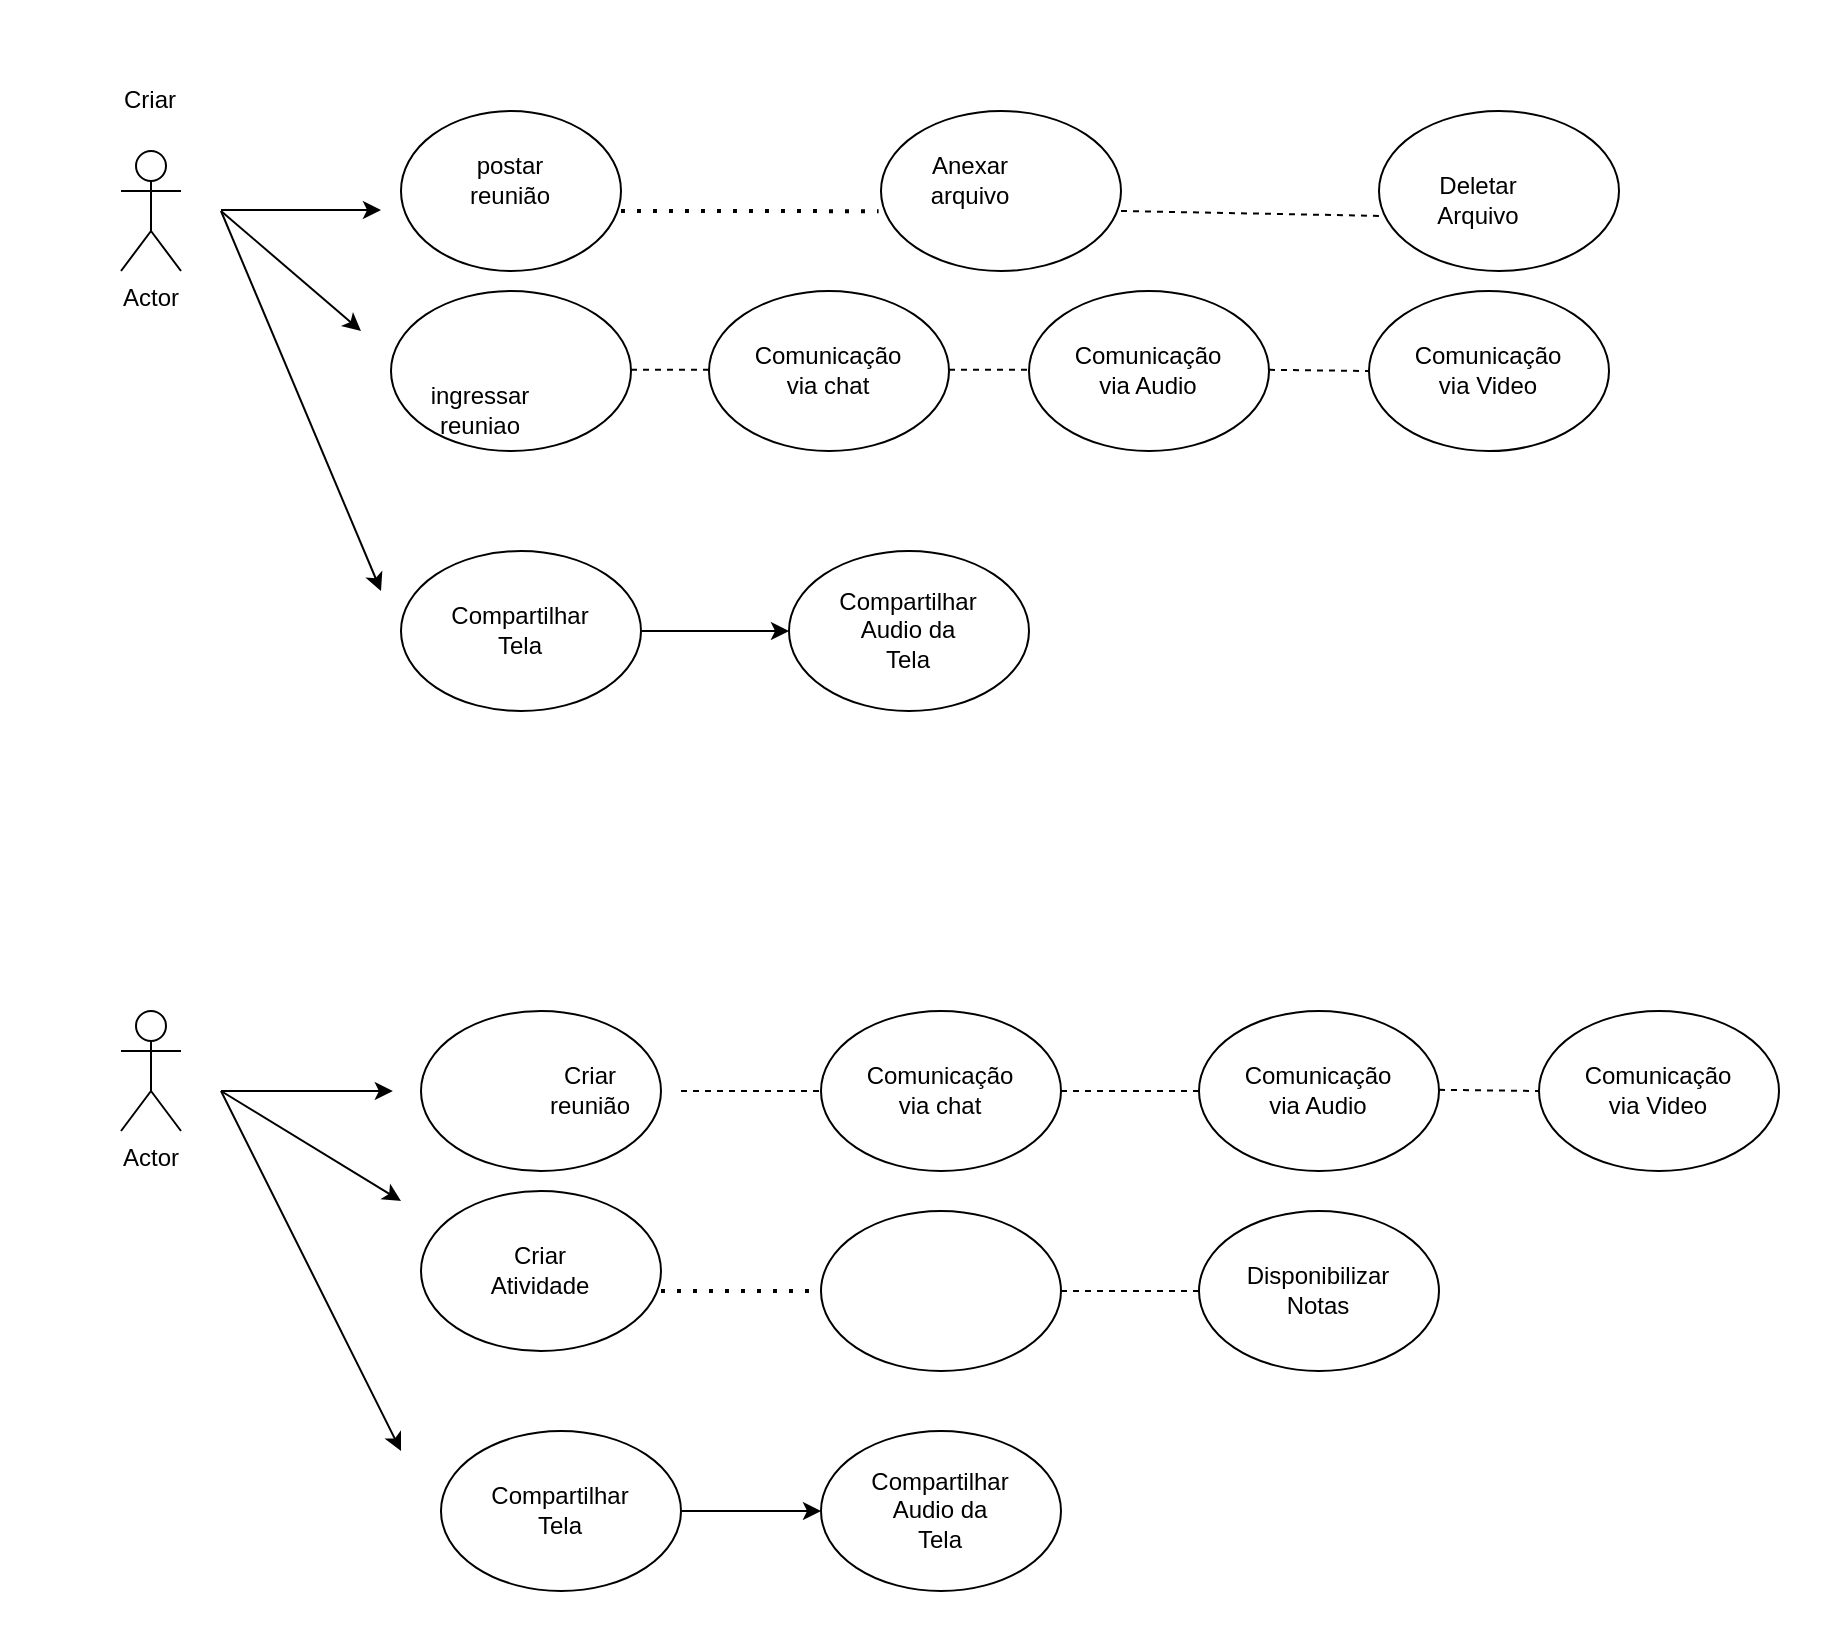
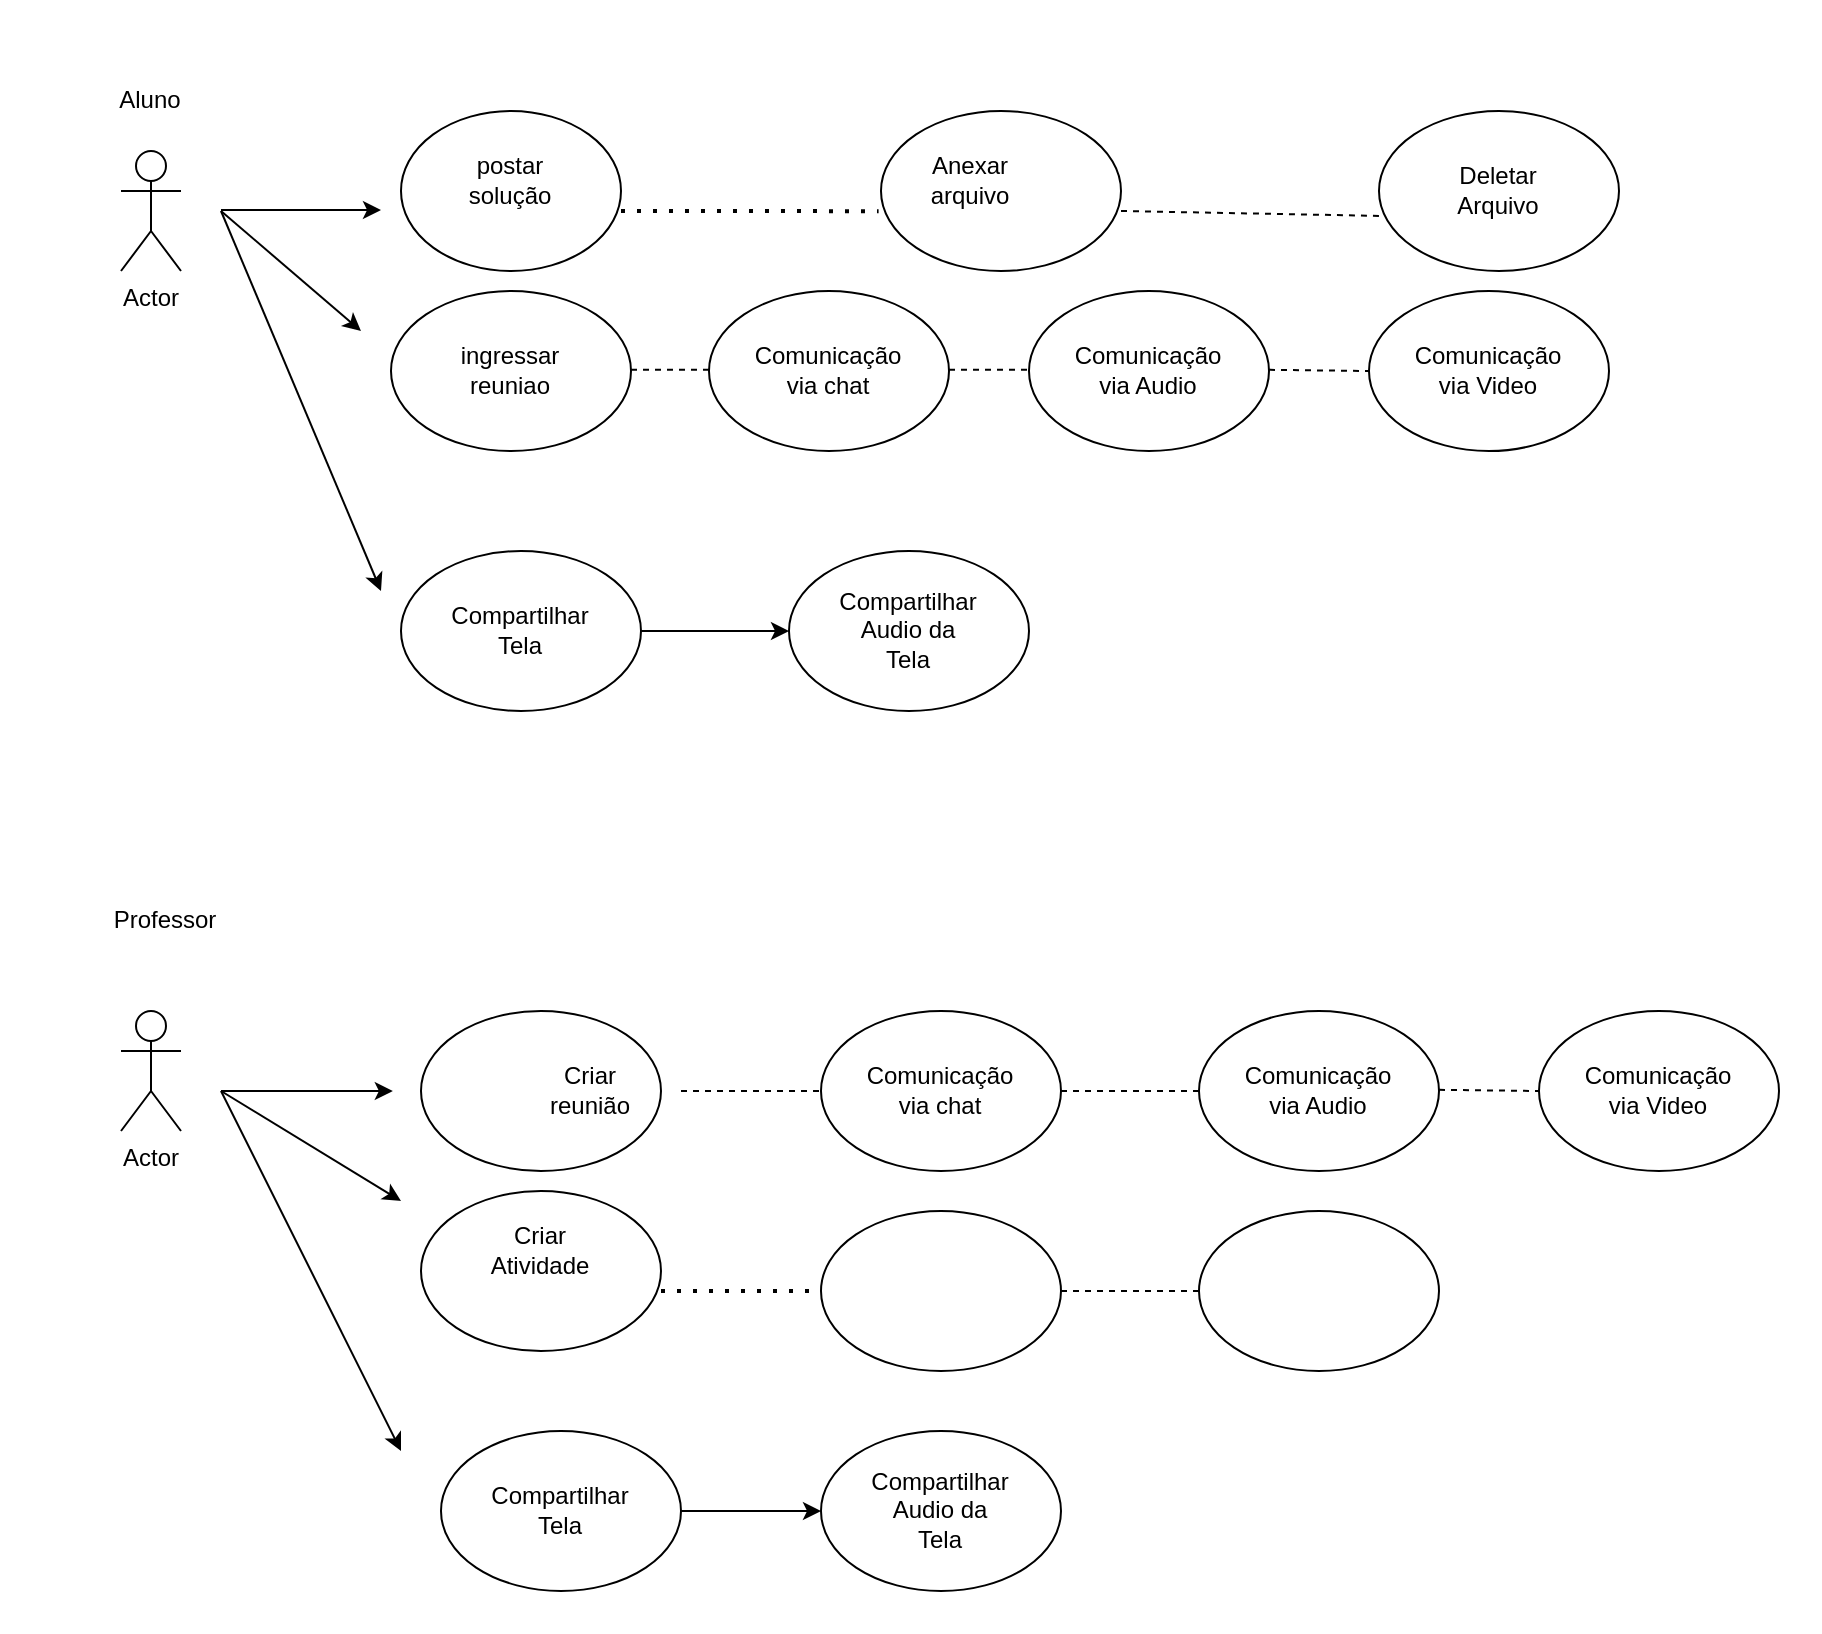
(151, 101) -> (151, 101)
(511, 181) -> (511, 181)
(1479, 201) -> (1499, 191)
(481, 411) -> (511, 371)
none -> (166, 921)
(541, 1271) -> (541, 1251)
(1319, 1291) -> none
